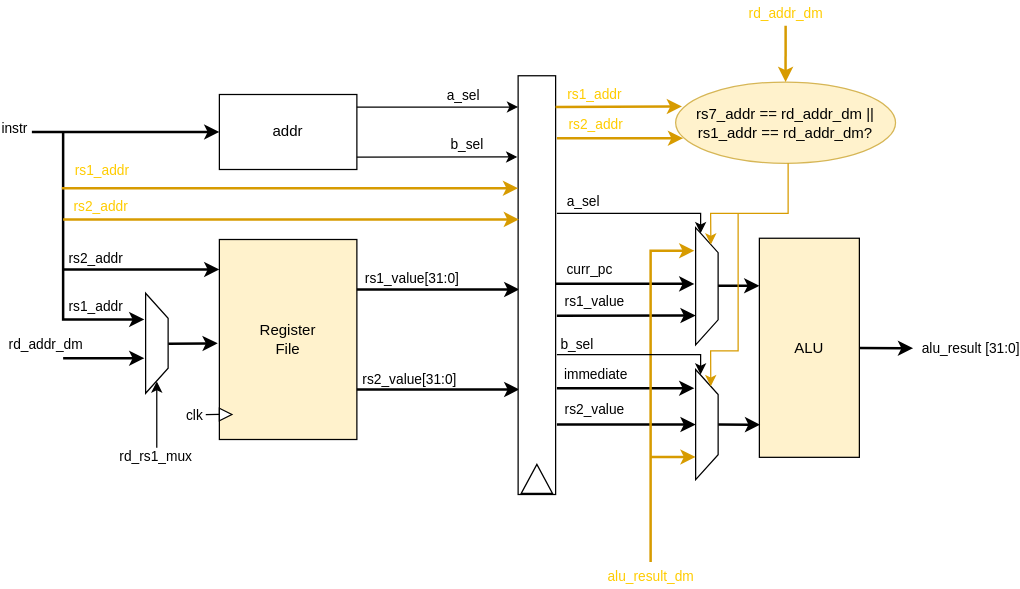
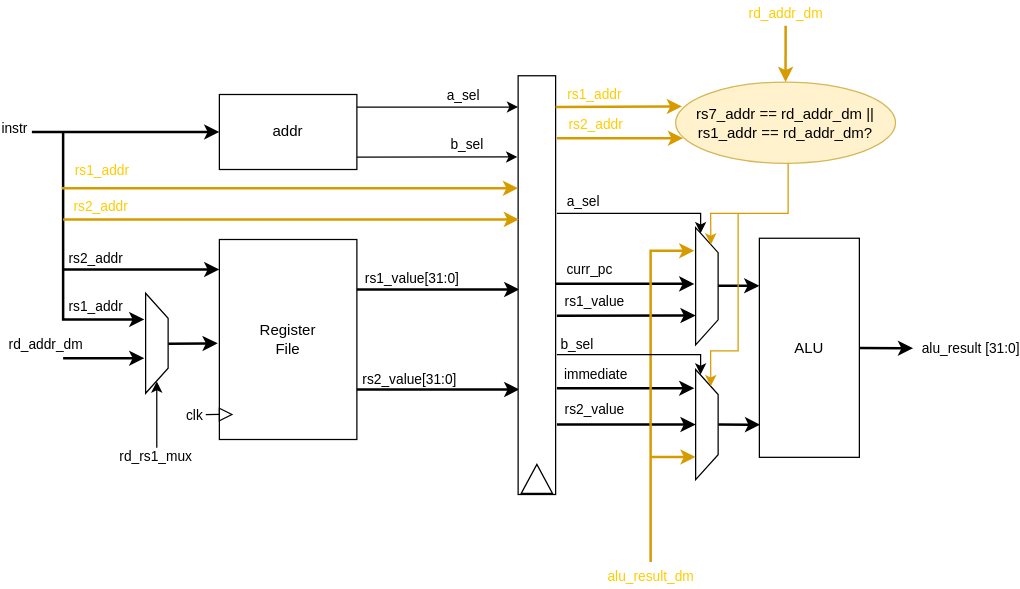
(288, 339) -> (288, 339)
(809, 348) -> (809, 348)
